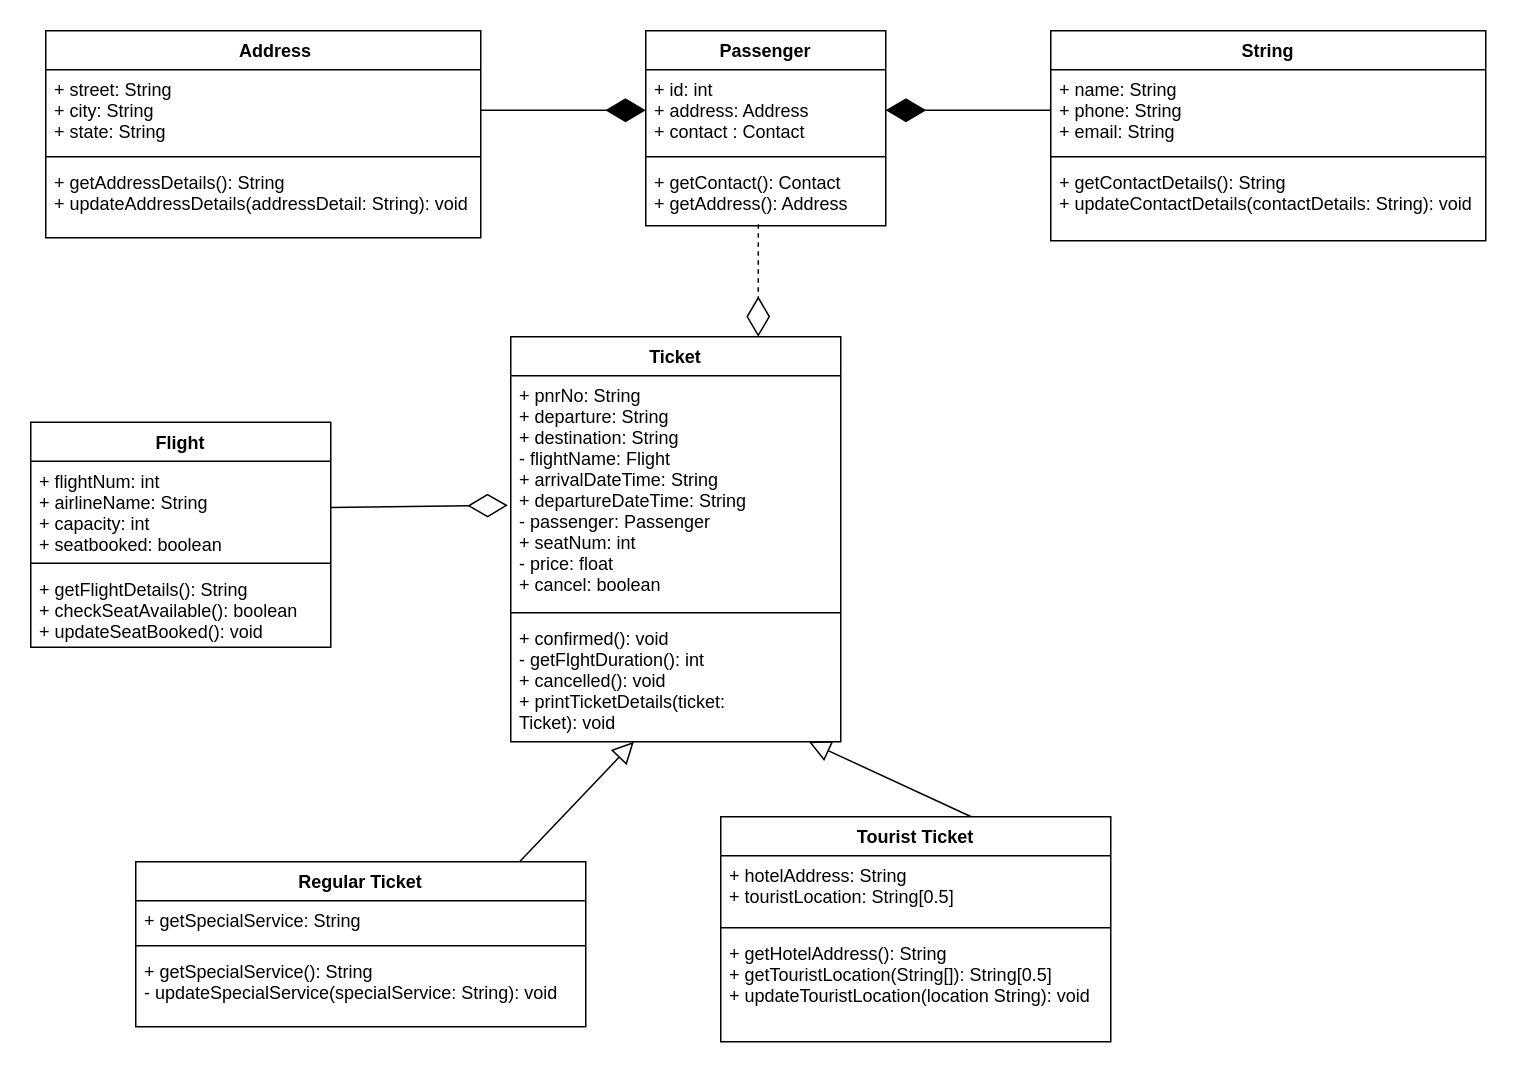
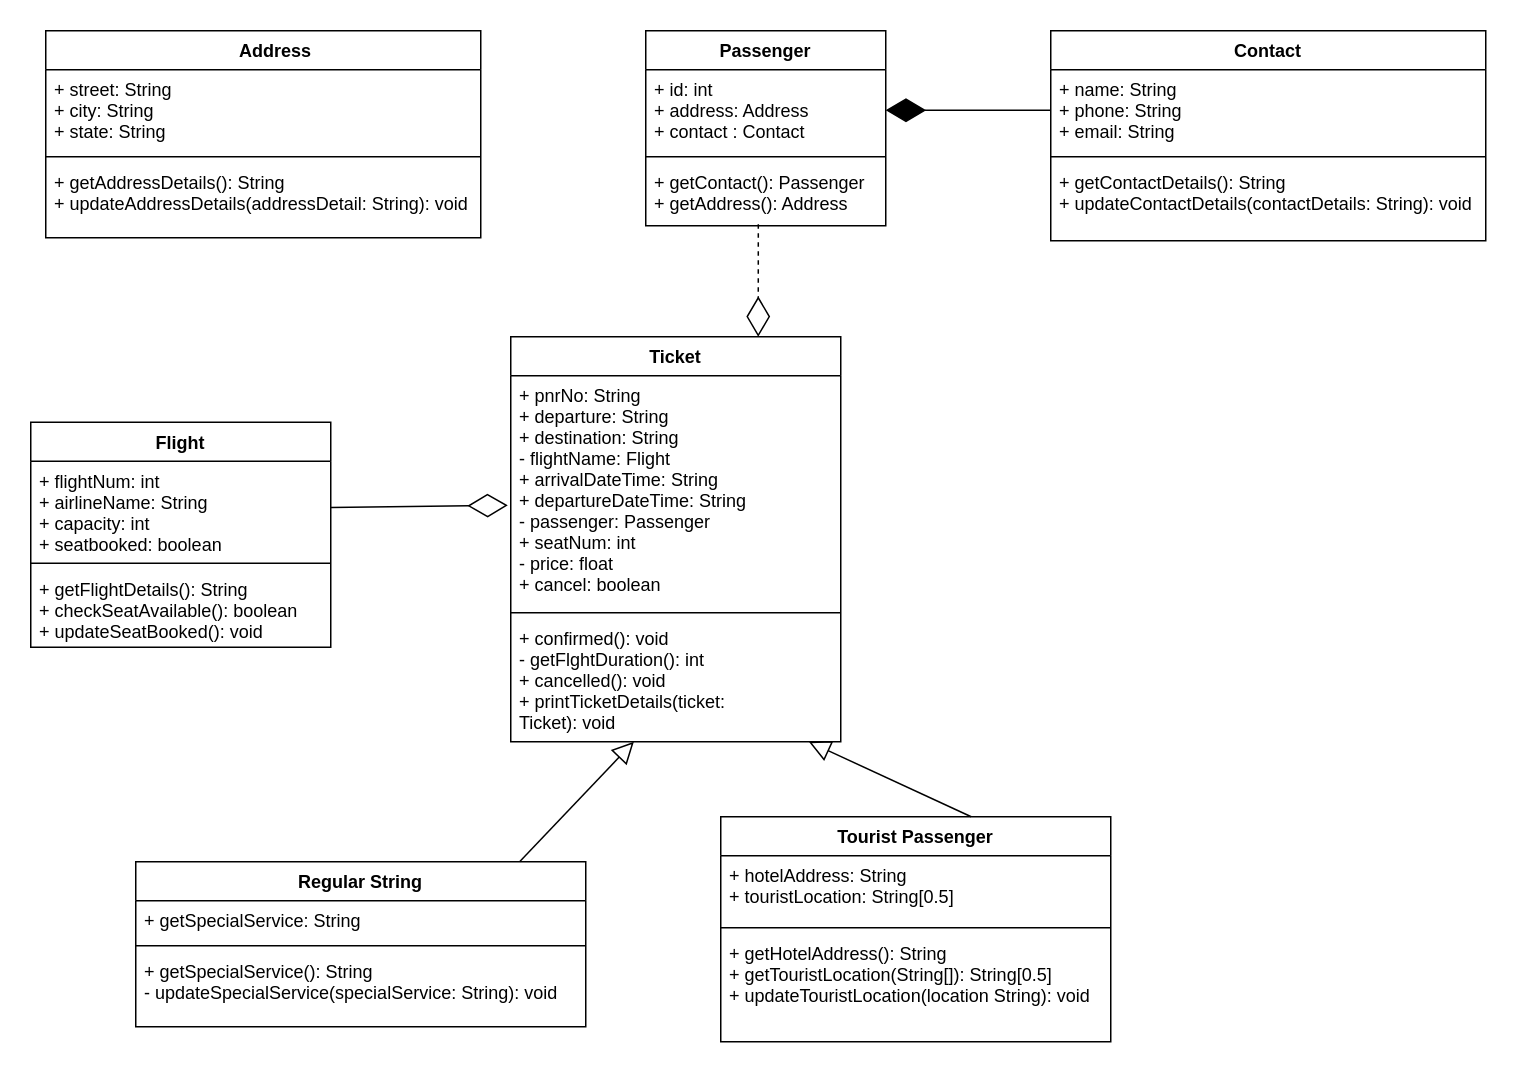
(1268, 51) -> (1268, 51)
(544, 110) -> none
(763, 183) -> (773, 183)
(915, 837) -> (915, 837)
(360, 882) -> (360, 882)
